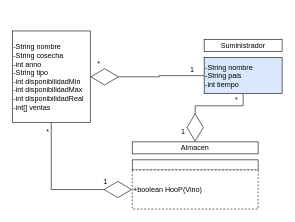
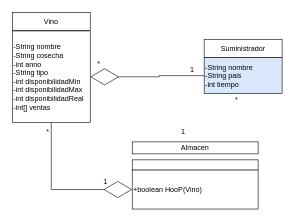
none -> (51, 22)
(243, 46) -> (243, 49)
(222, 106) -> none
(195, 190) -> (195, 190)
